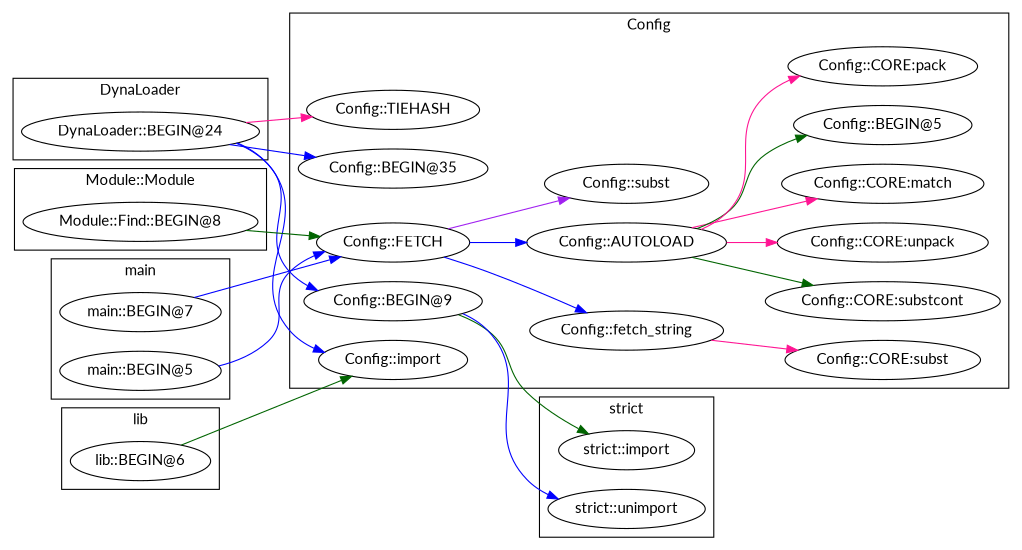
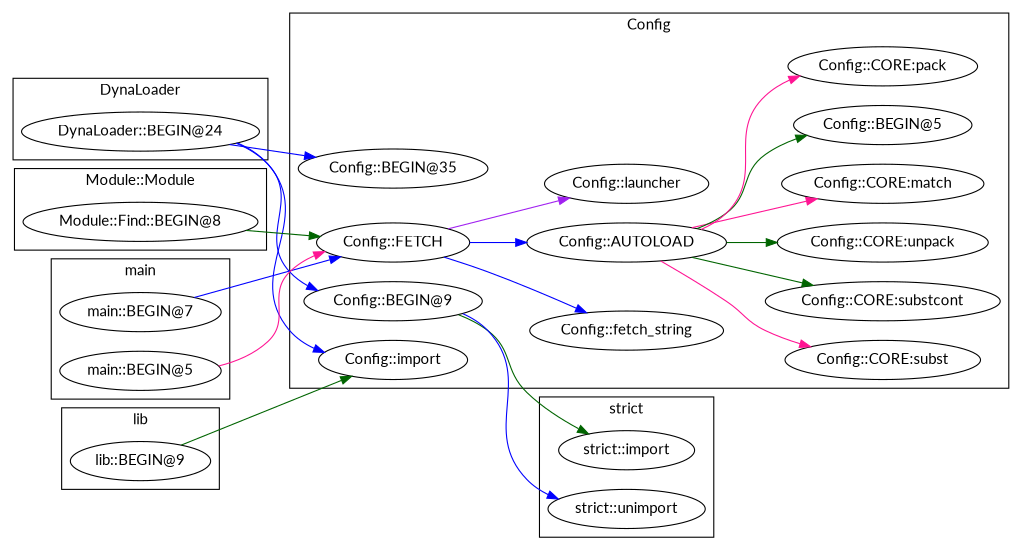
(393, 110) -> none
(627, 184) -> (627, 184)
(746, 243) -> (746, 243)
(277, 327) -> (277, 327)
(749, 345) -> (730, 304)
(140, 461) -> (140, 461)
